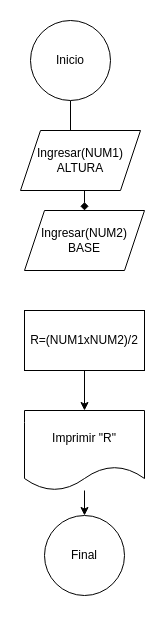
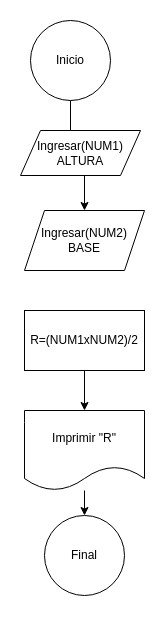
(81, 161) -> (81, 153)
(85, 202) -> (85, 202)
